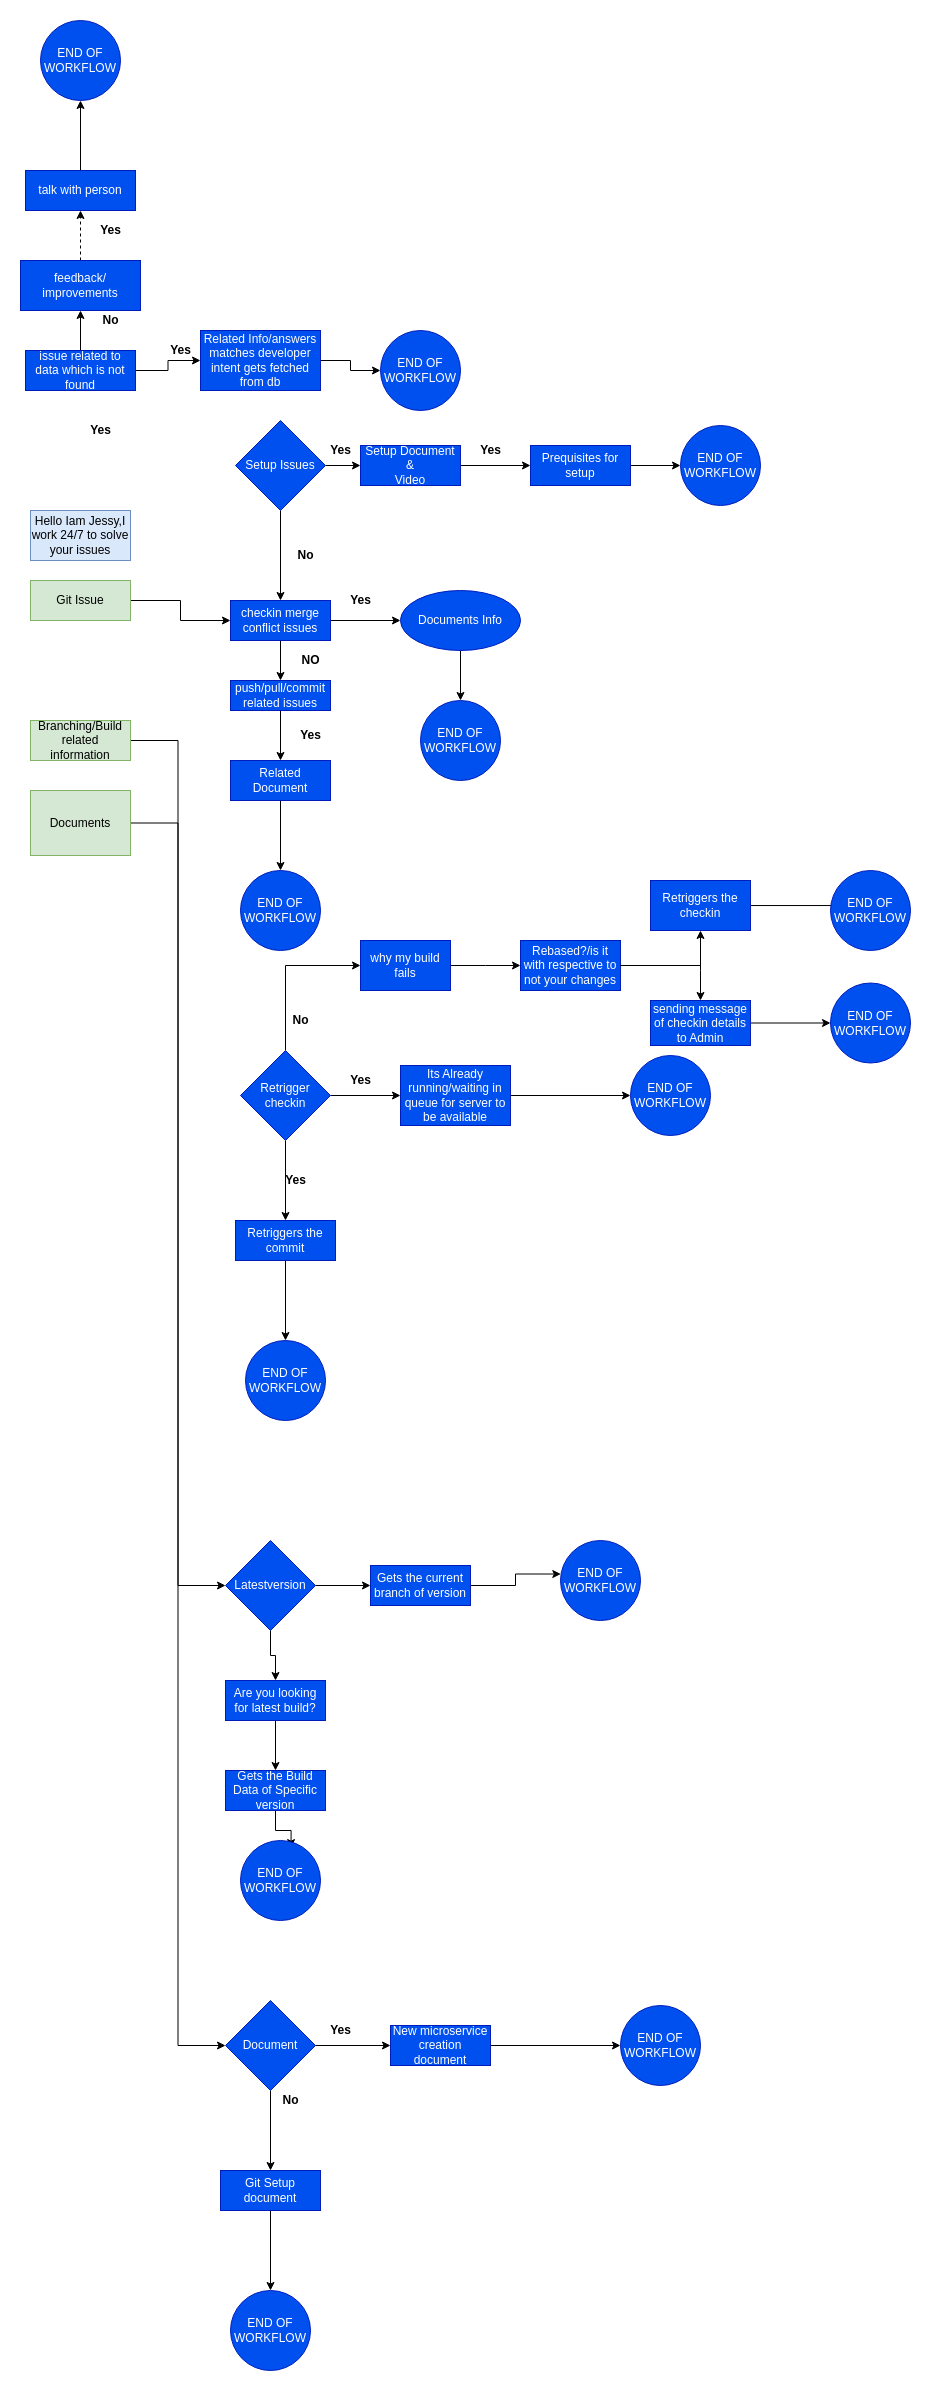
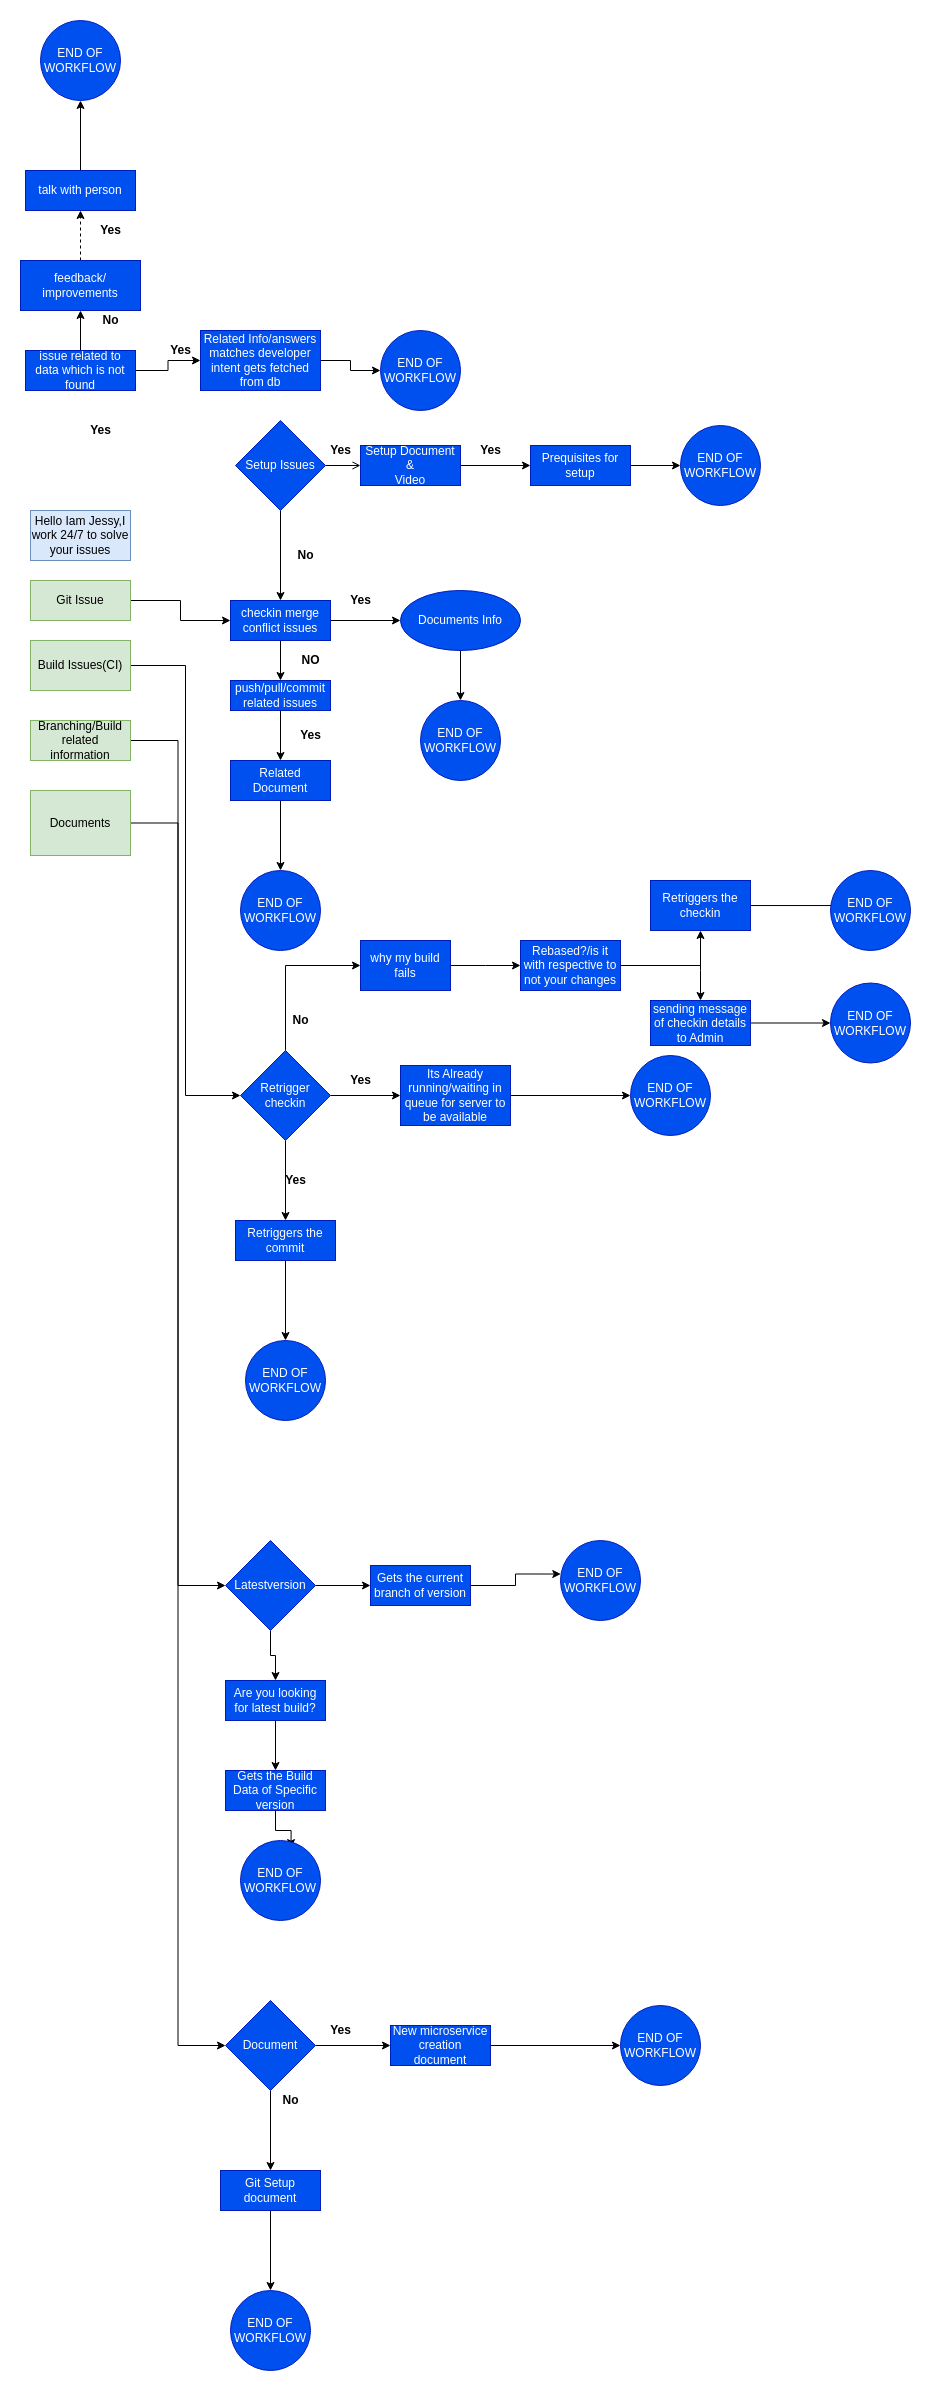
(352, 466) -> (353, 466)
none -> (81, 666)
none -> (186, 877)
